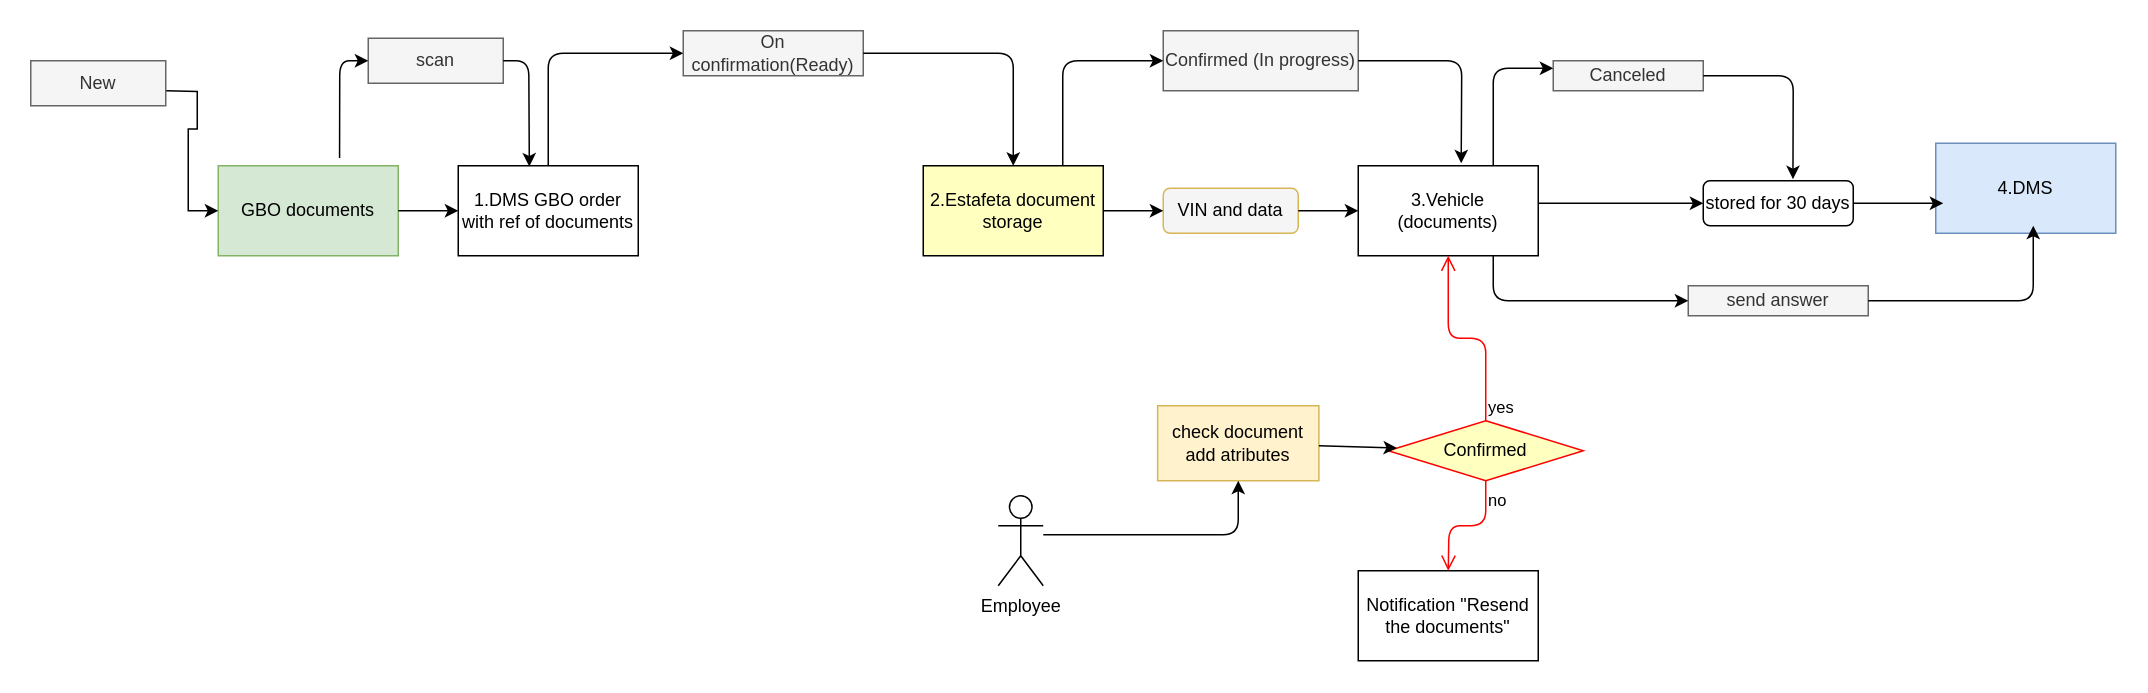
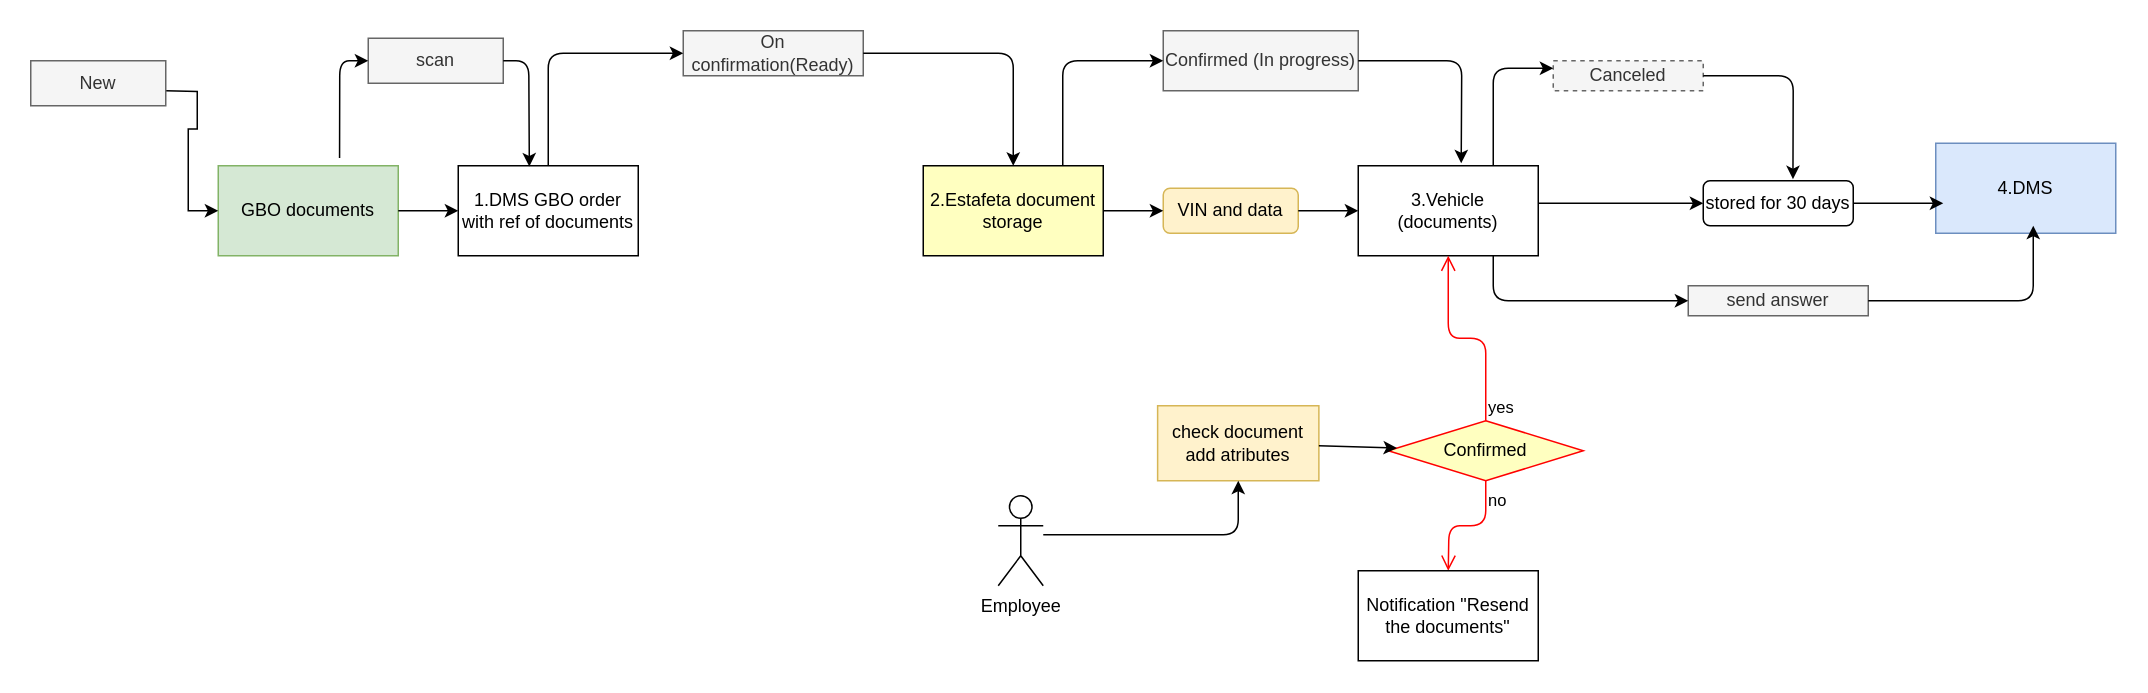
(1628, 76) -> (1628, 76)
(1231, 211) -> (1231, 211)
